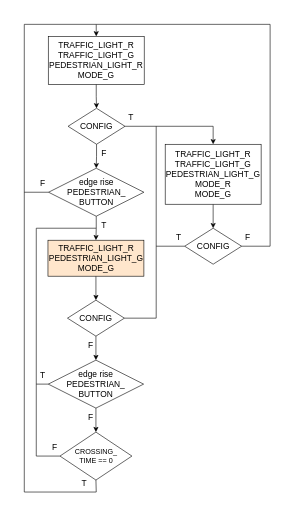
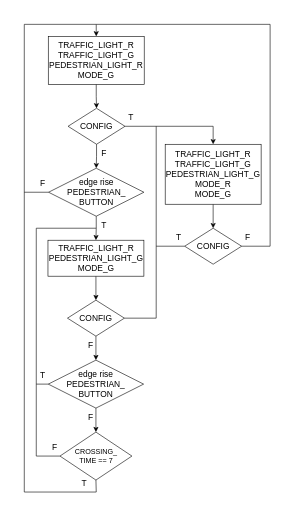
(96, 258) -> (96, 258)
(96, 456) -> (96, 456)
